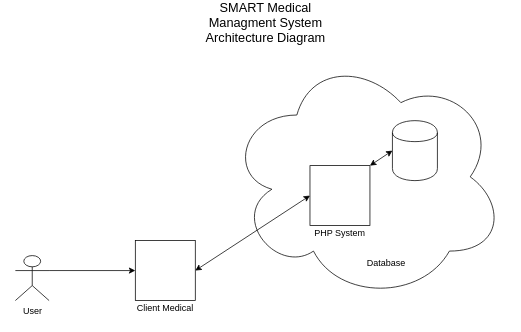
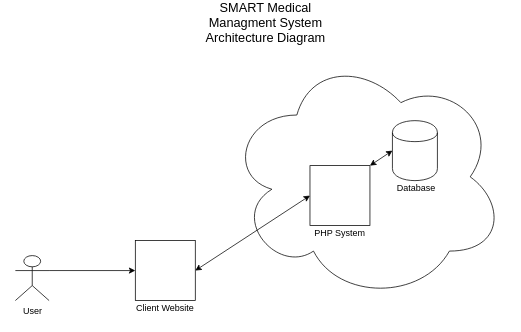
(387, 263) -> (417, 188)
(165, 308) -> (165, 308)
